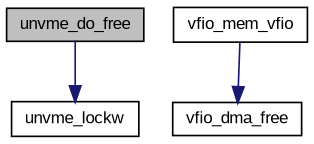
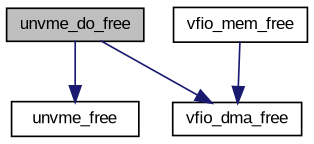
(240, 25) -> (240, 25)
none -> (149, 68)
(75, 119) -> (75, 119)
